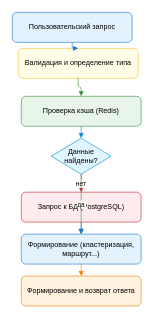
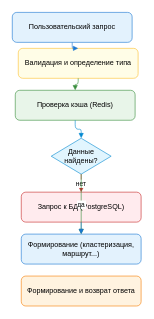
(81, 111) -> (75, 105)
(81, 269) -> none
